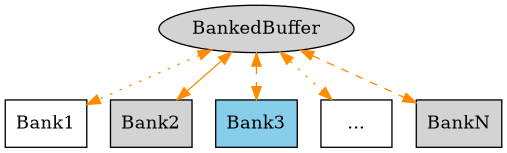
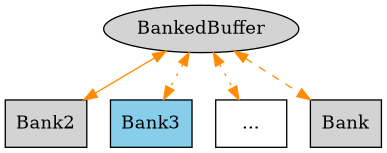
(256, 76) -> (176, 76)
(46, 124) -> none
(459, 124) -> (346, 124)
